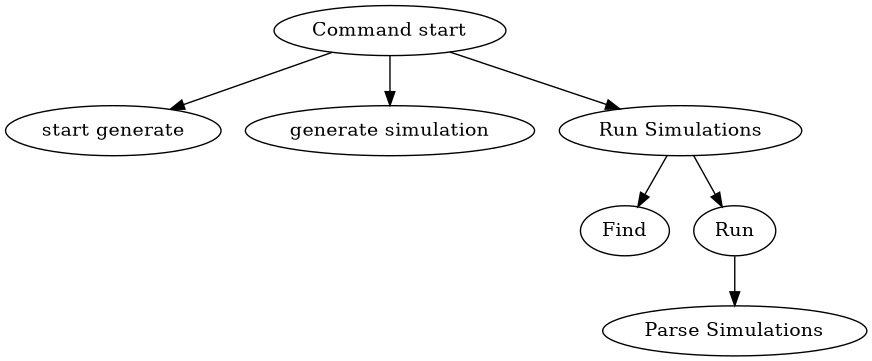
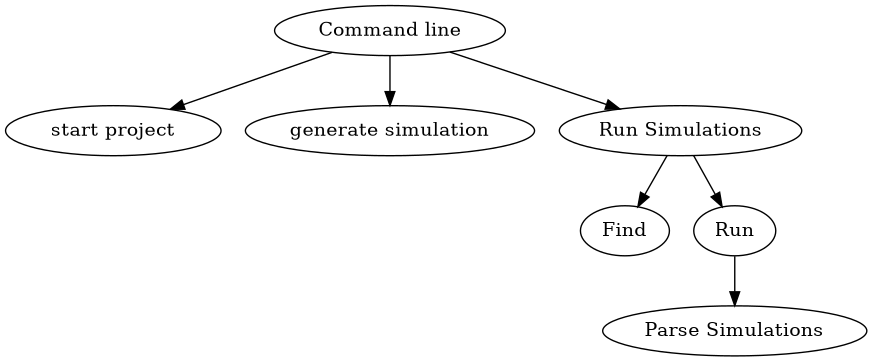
(390, 31) -> (390, 31)
(113, 131) -> (113, 131)
